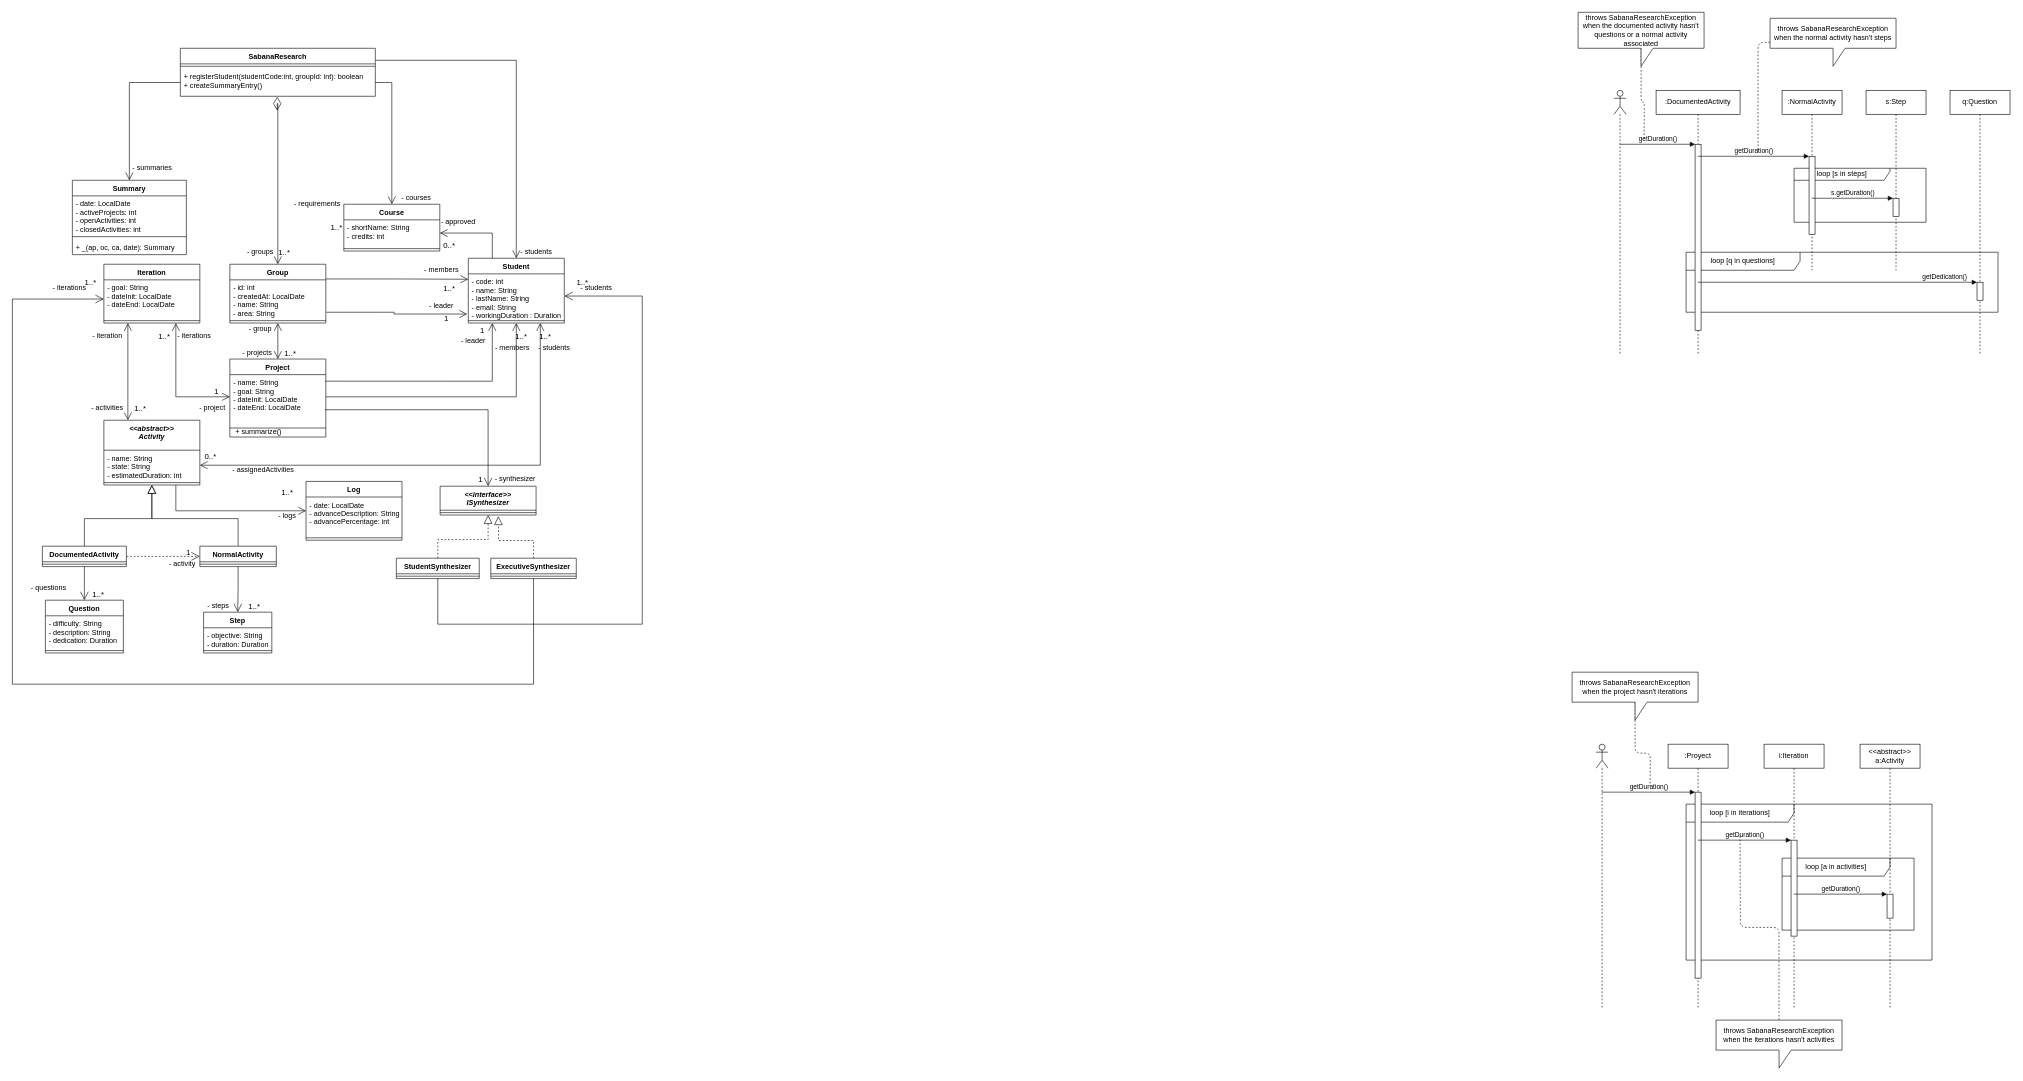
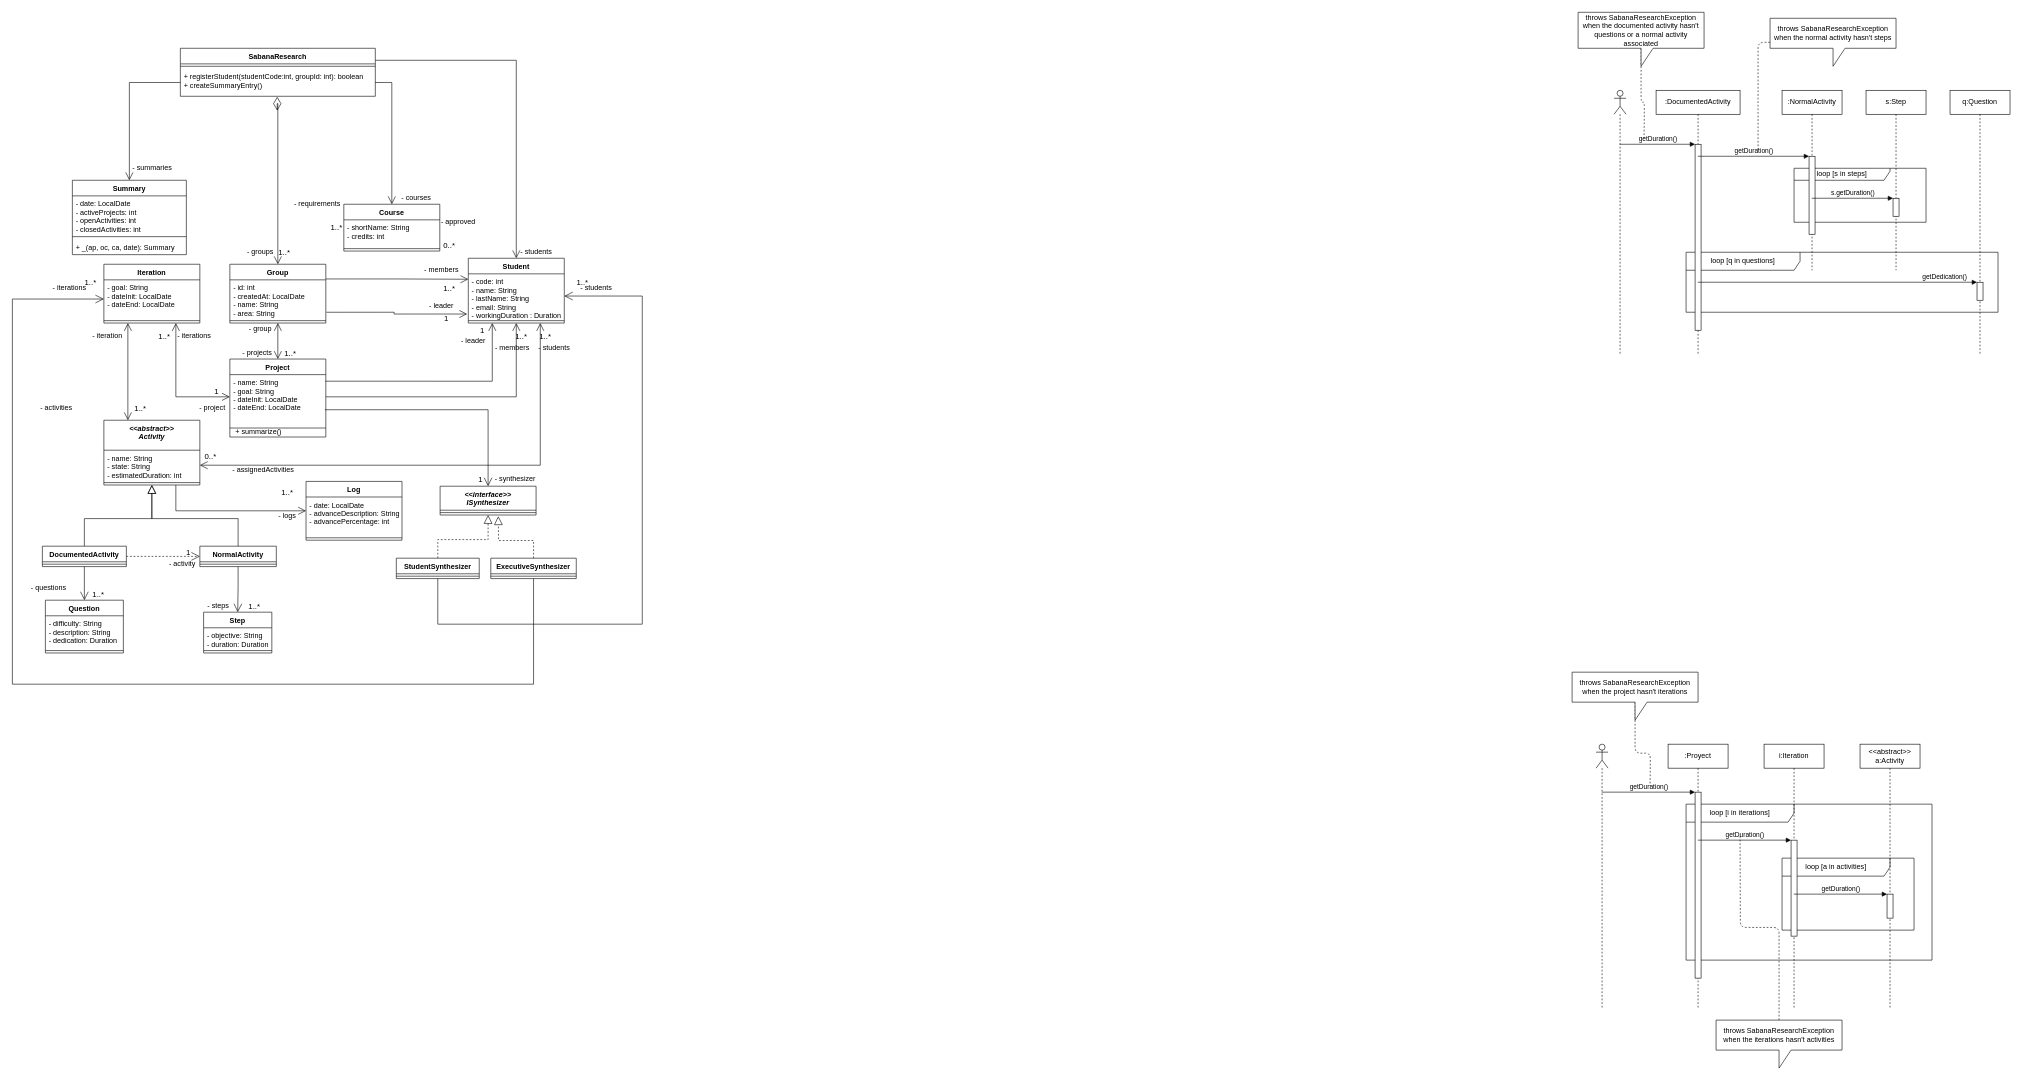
(492, 244) -> none
(107, 408) -> (56, 408)
